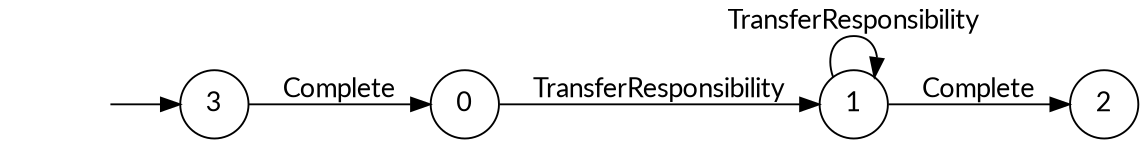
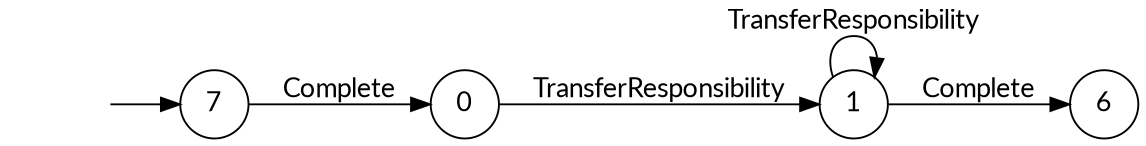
(214, 104) -> (214, 104)
(1104, 104) -> (1104, 104)
